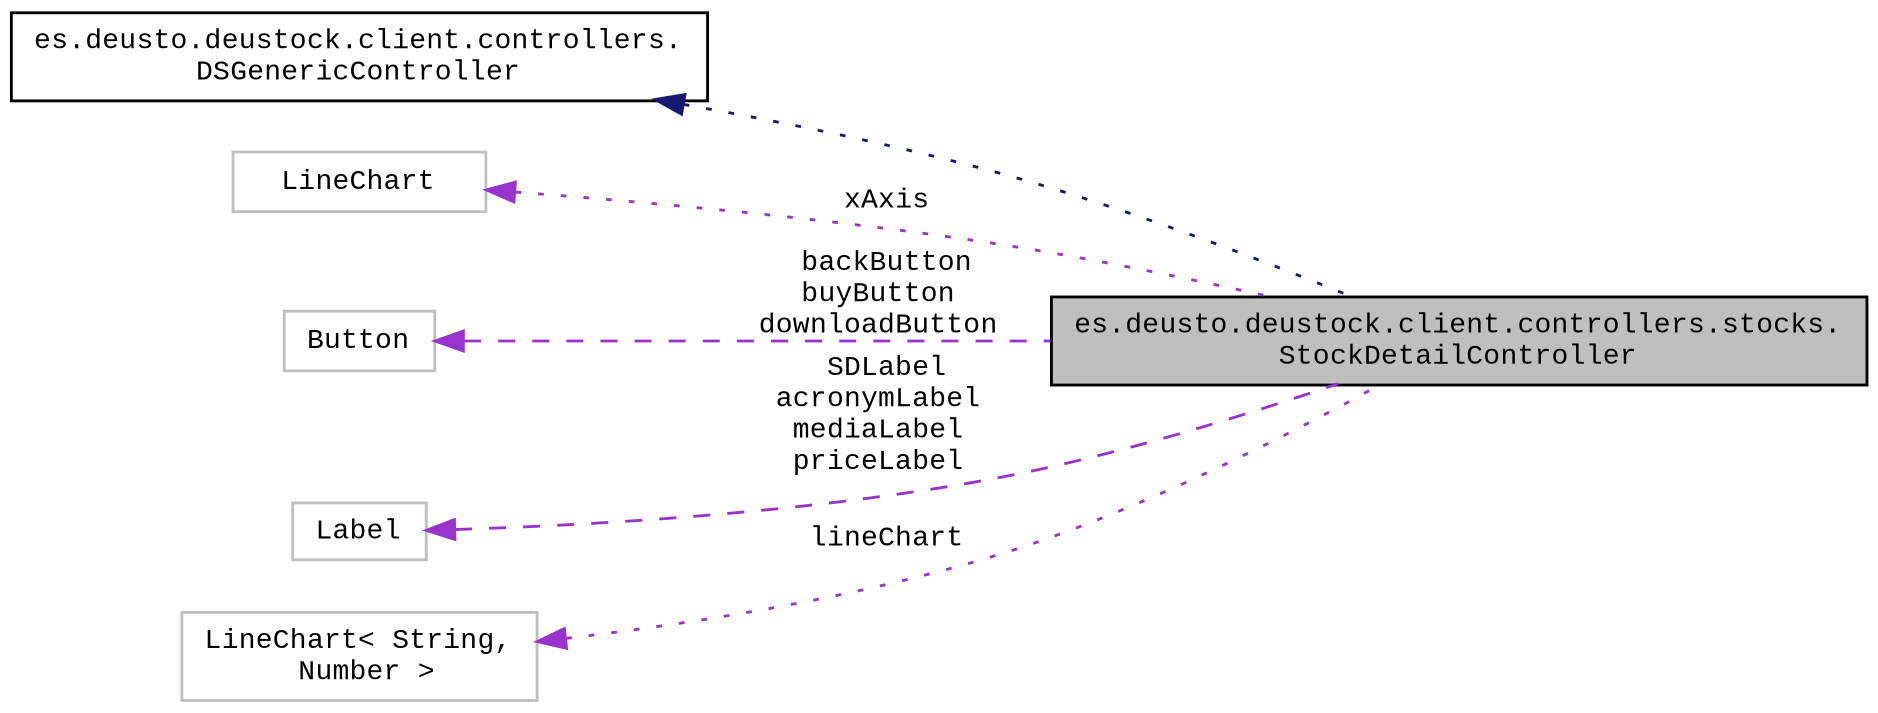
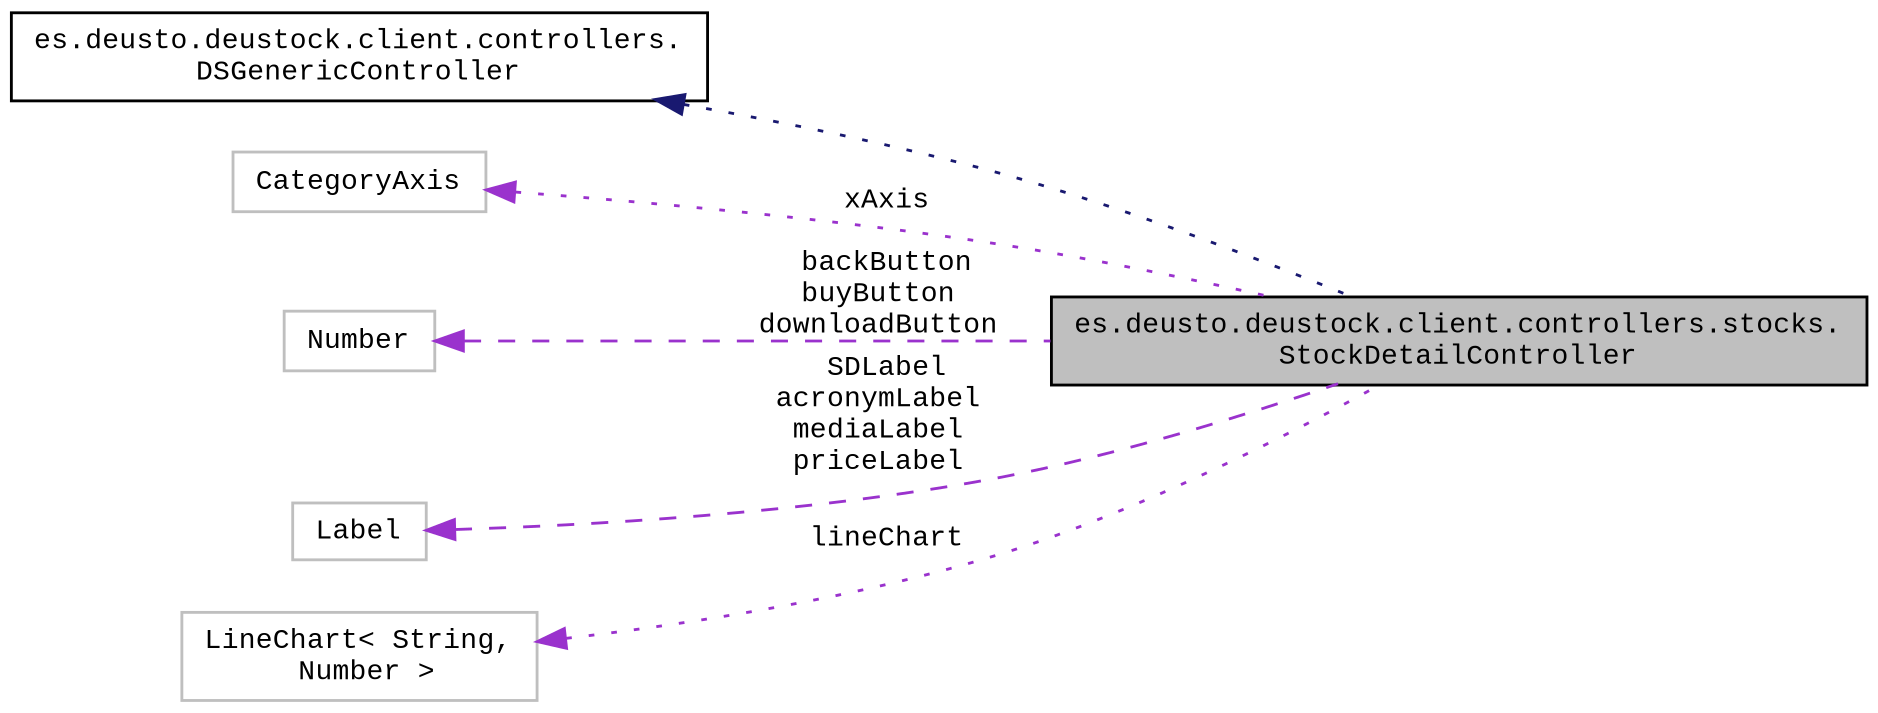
(359, 182) -> (359, 182)
(359, 341) -> (359, 341)
